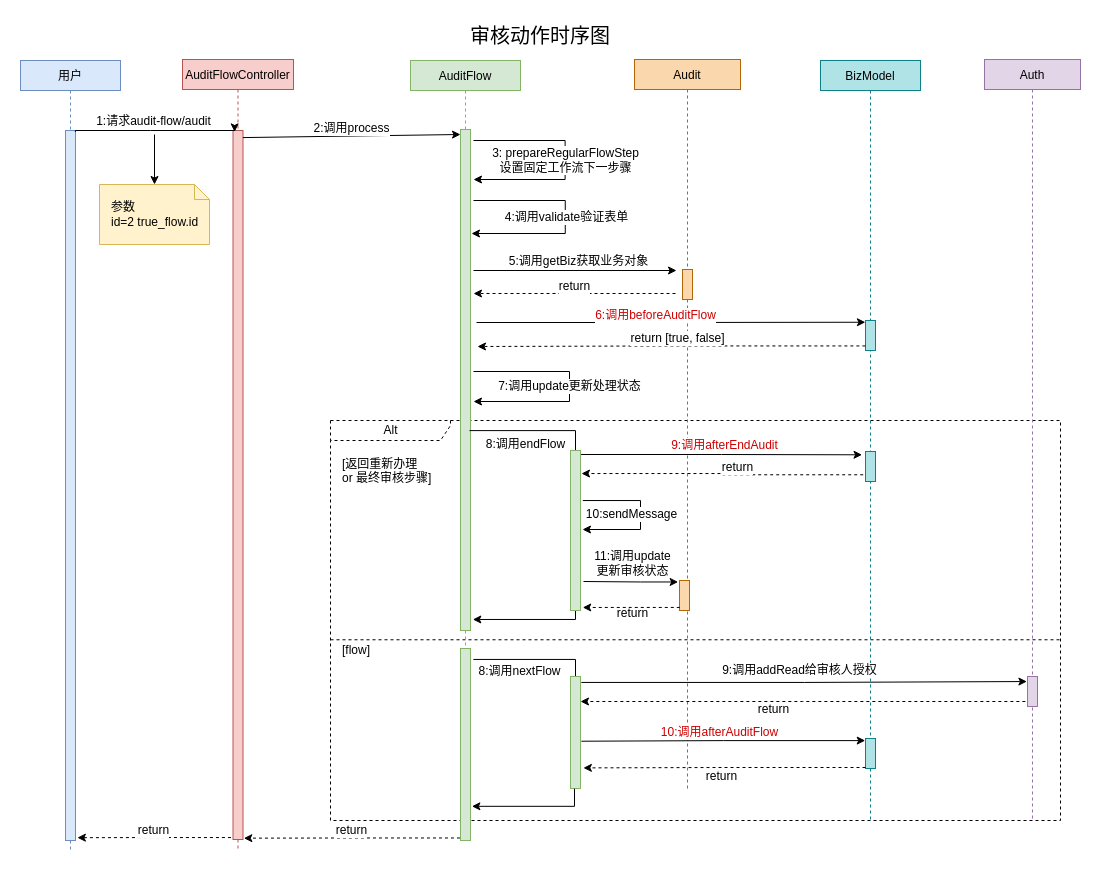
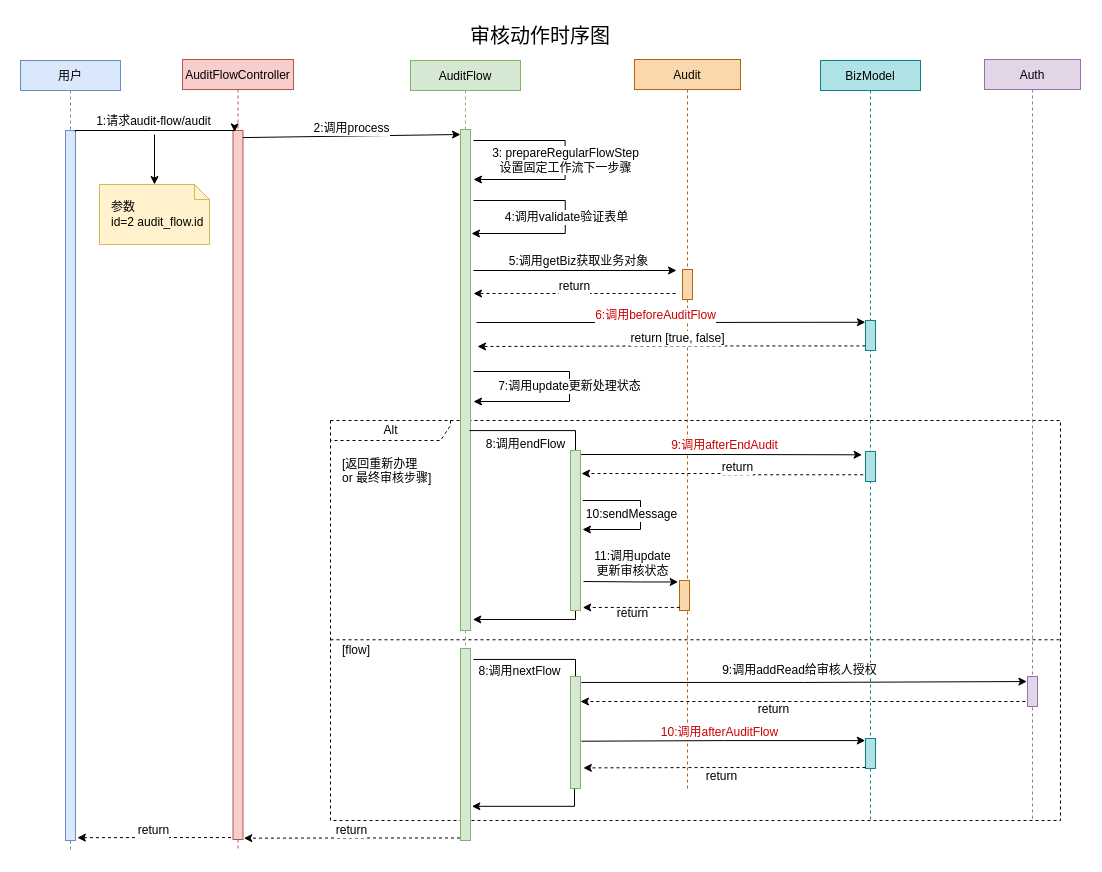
(161, 215) -> (161, 215)
